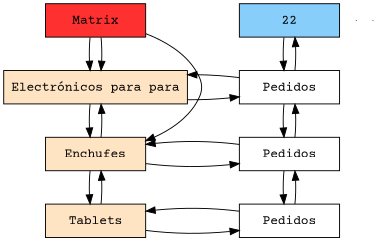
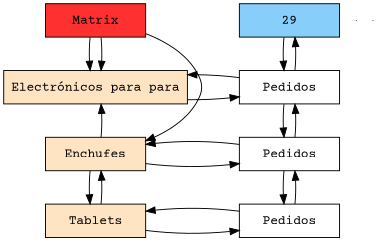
(289, 20) -> (289, 20)
(89, 116) -> none
